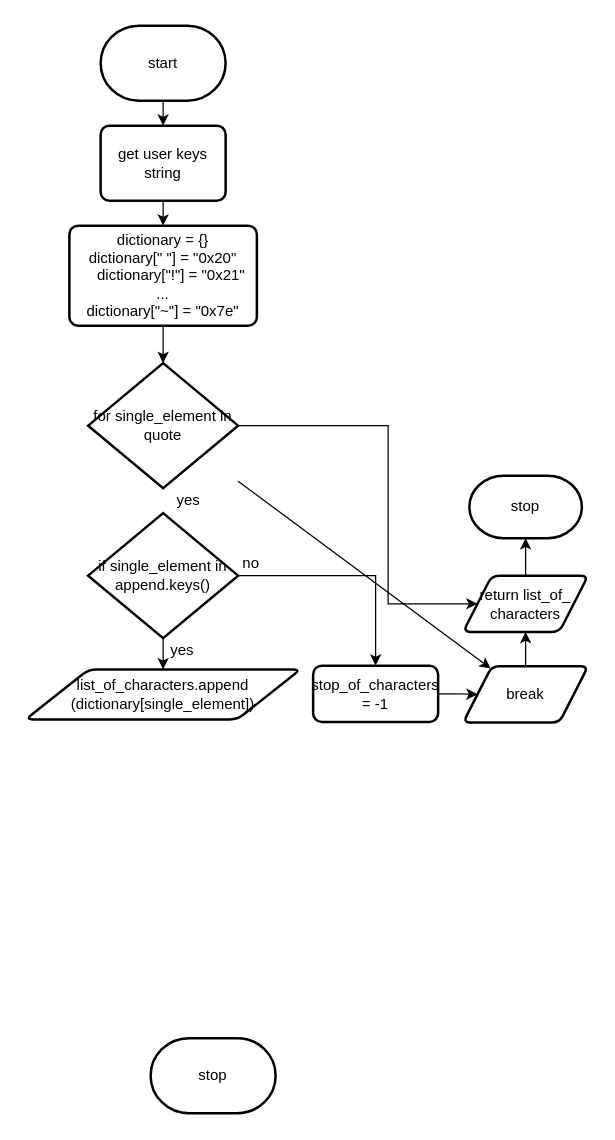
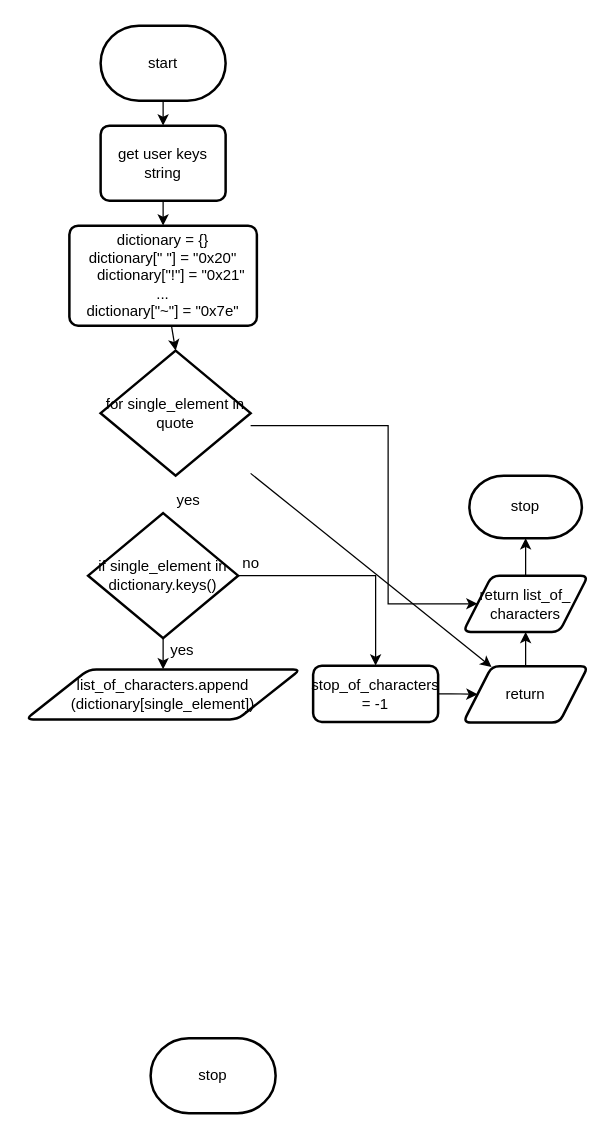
(163, 426) -> (176, 413)
(163, 576) -> (163, 576)
(526, 694) -> (526, 694)
